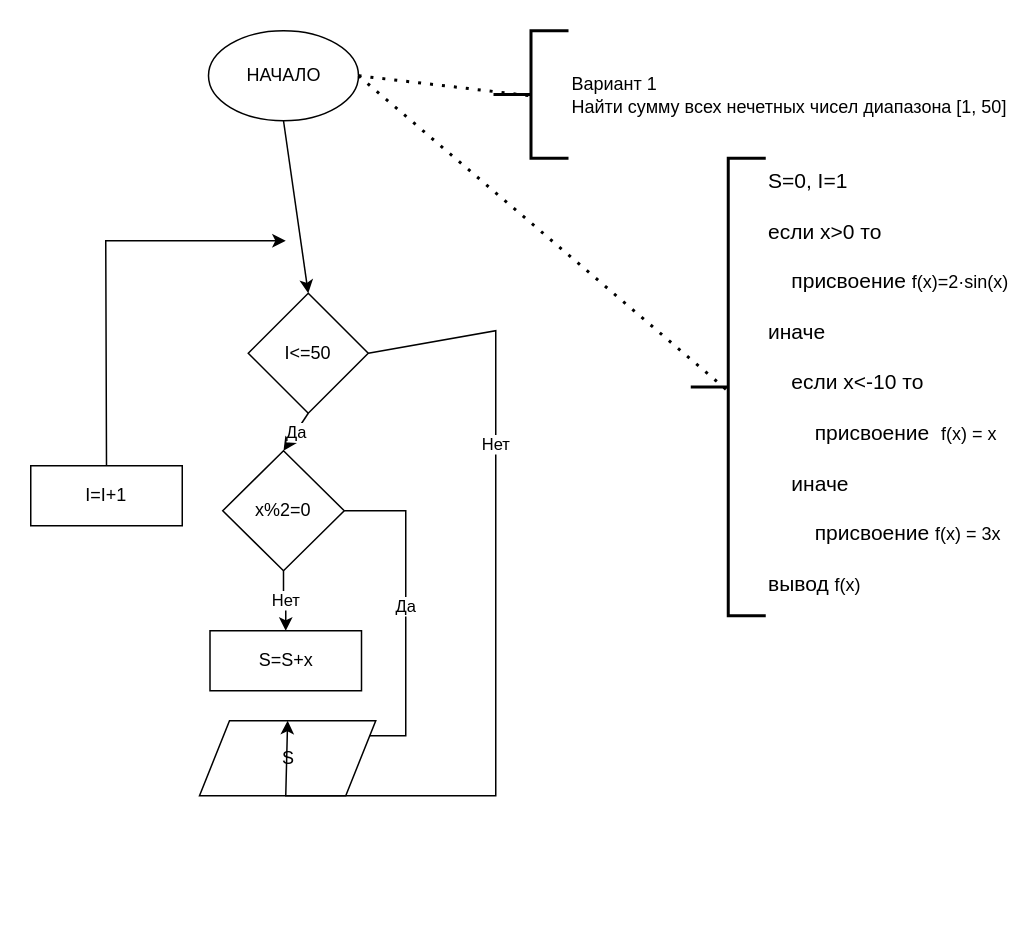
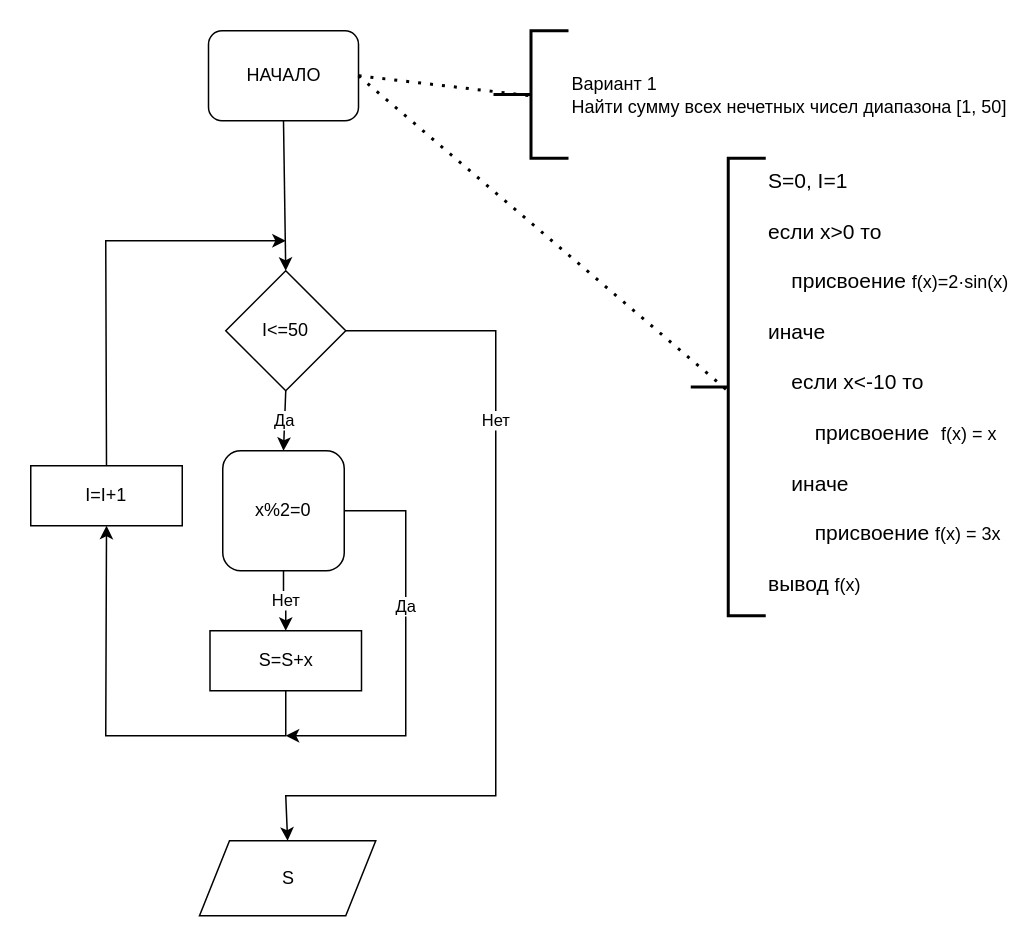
(284, 76) -> (284, 76)
(308, 353) -> (286, 331)
(284, 511) -> (284, 511)
none -> (106, 725)
(288, 758) -> (288, 878)
